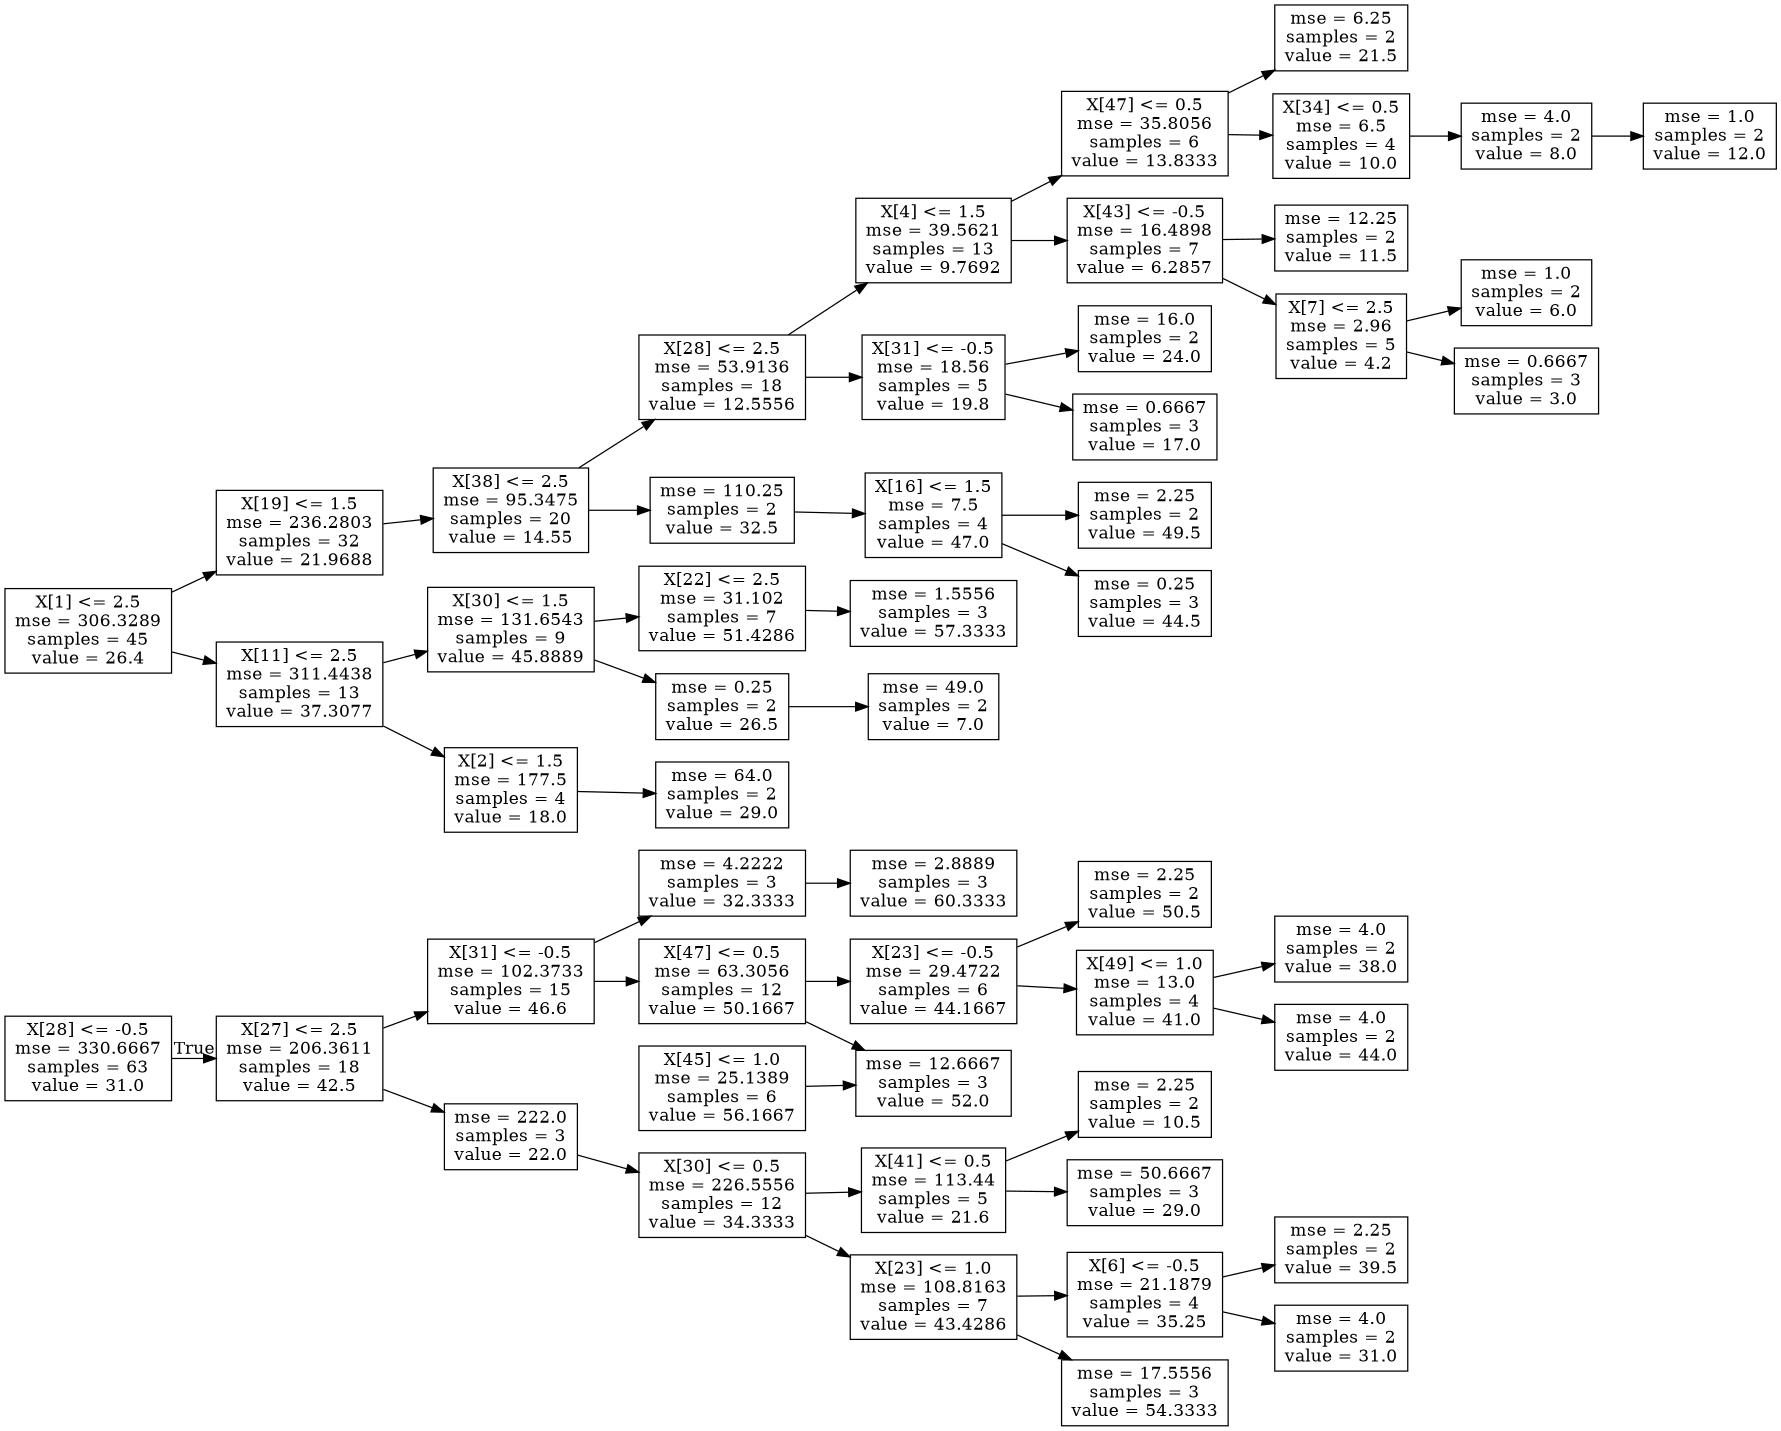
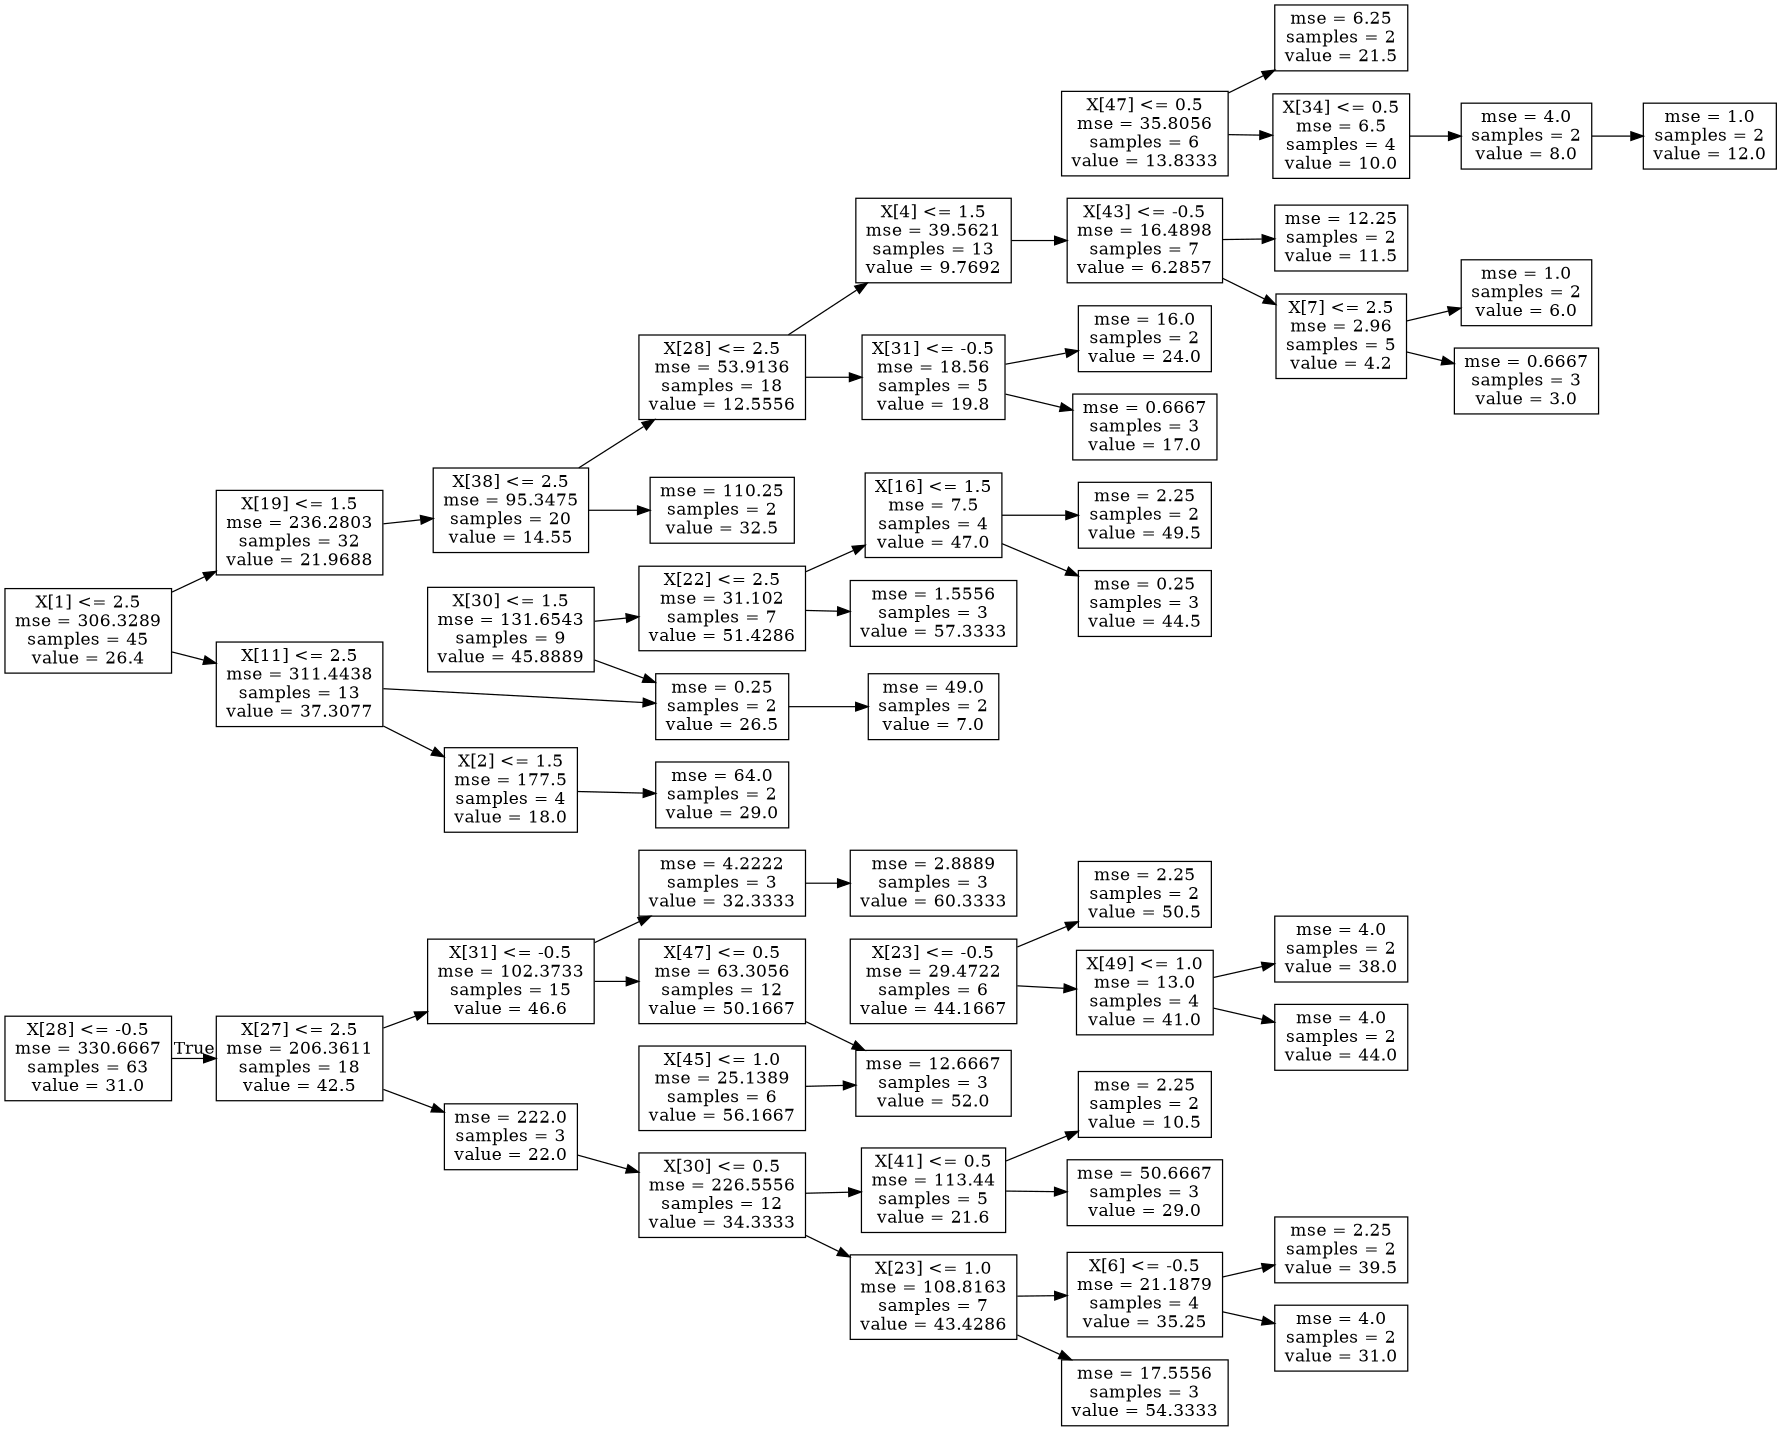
(1031, 191) -> none
(823, 513) -> (830, 561)
(399, 659) -> (513, 696)
(822, 981) -> none
